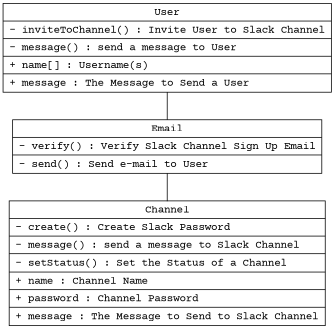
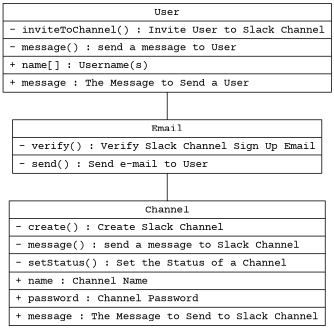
(123, 227) -> (120, 227)
